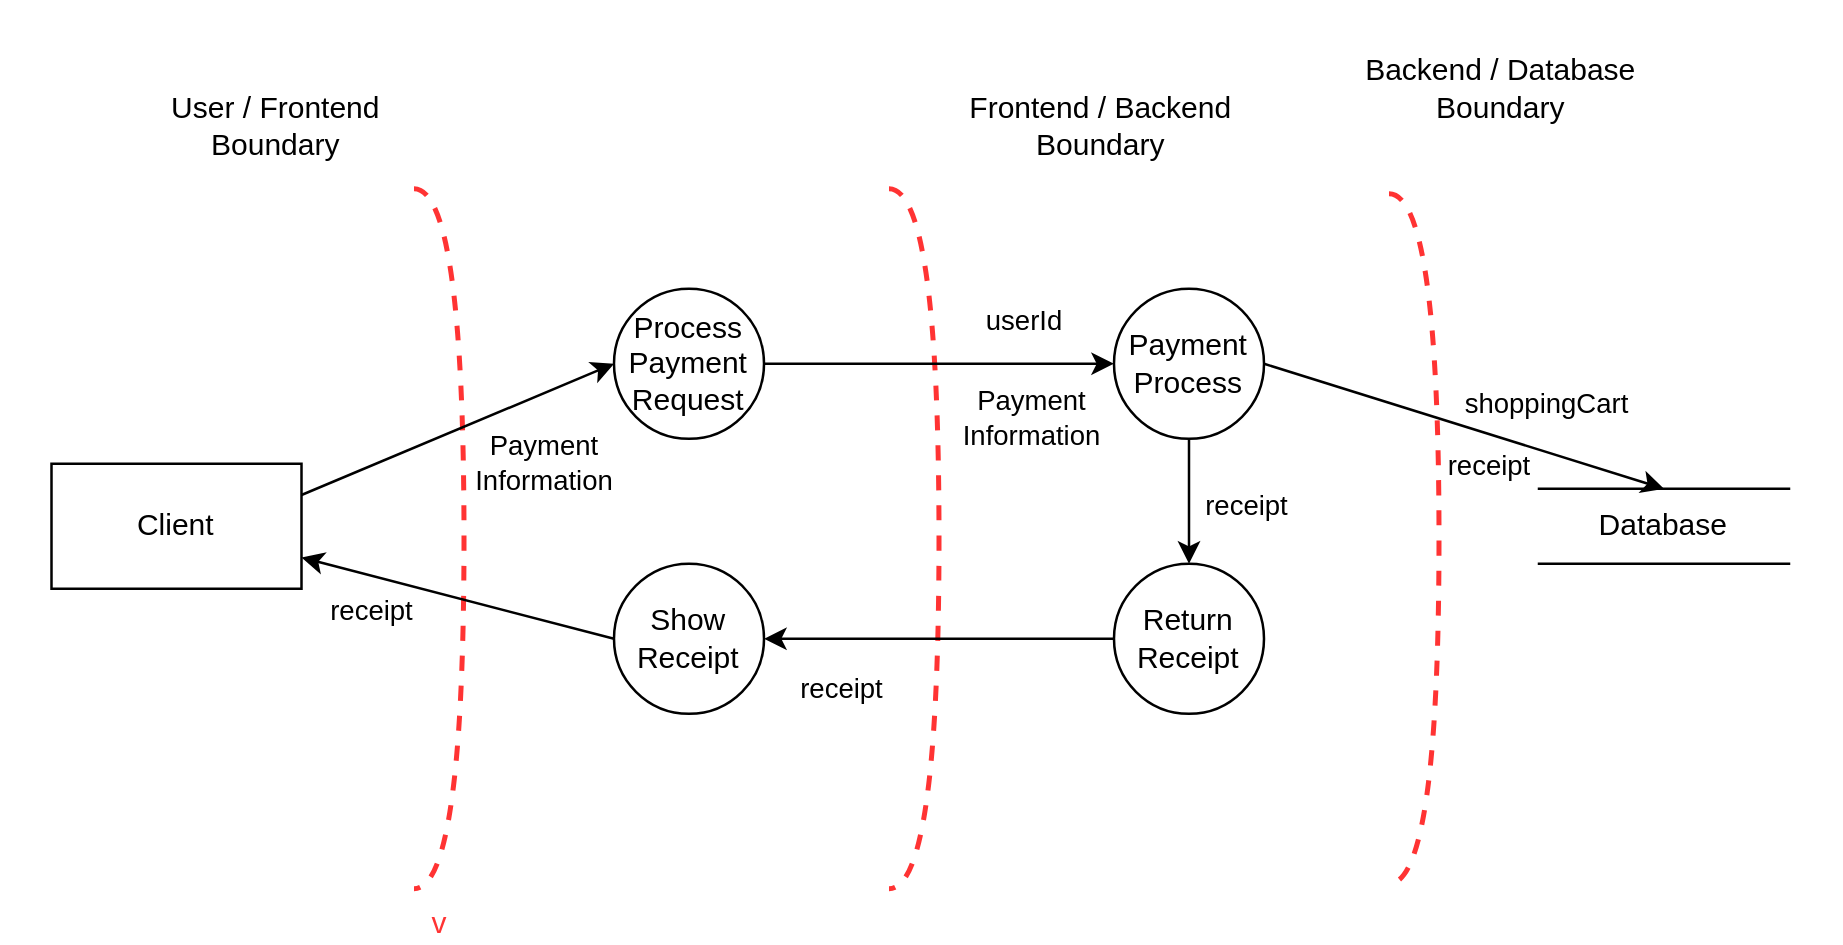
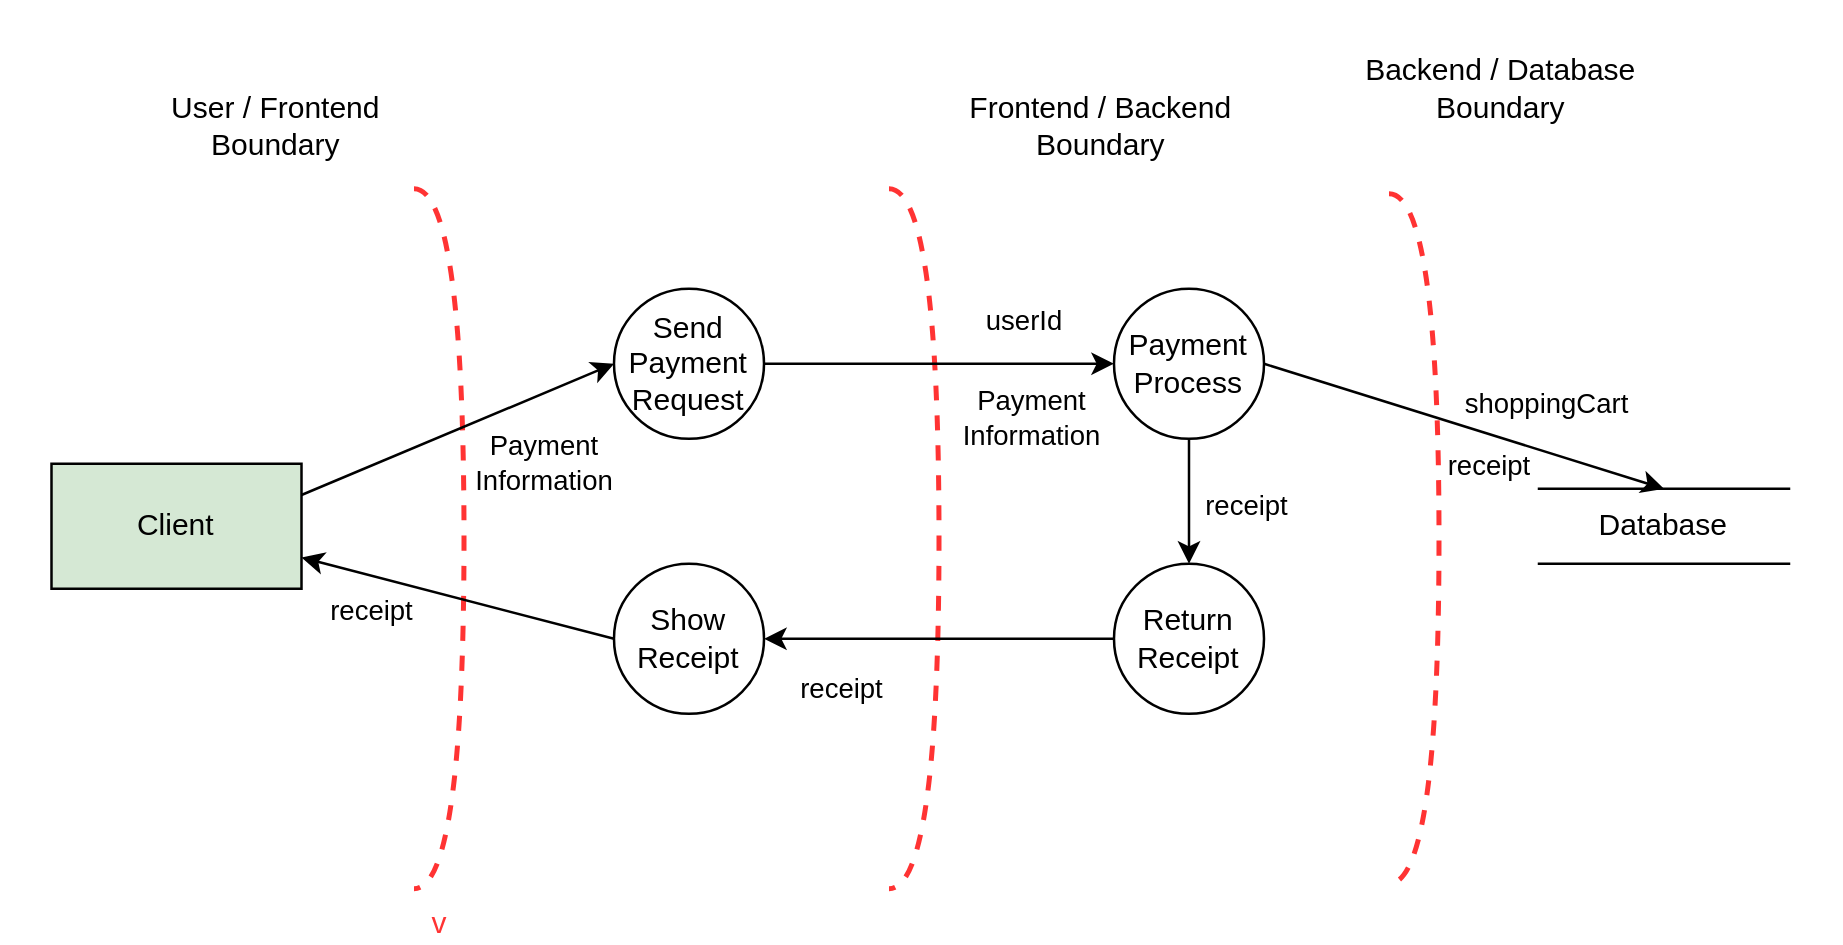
(689, 364) -> (689, 364)
(176, 526) -> (176, 526)
